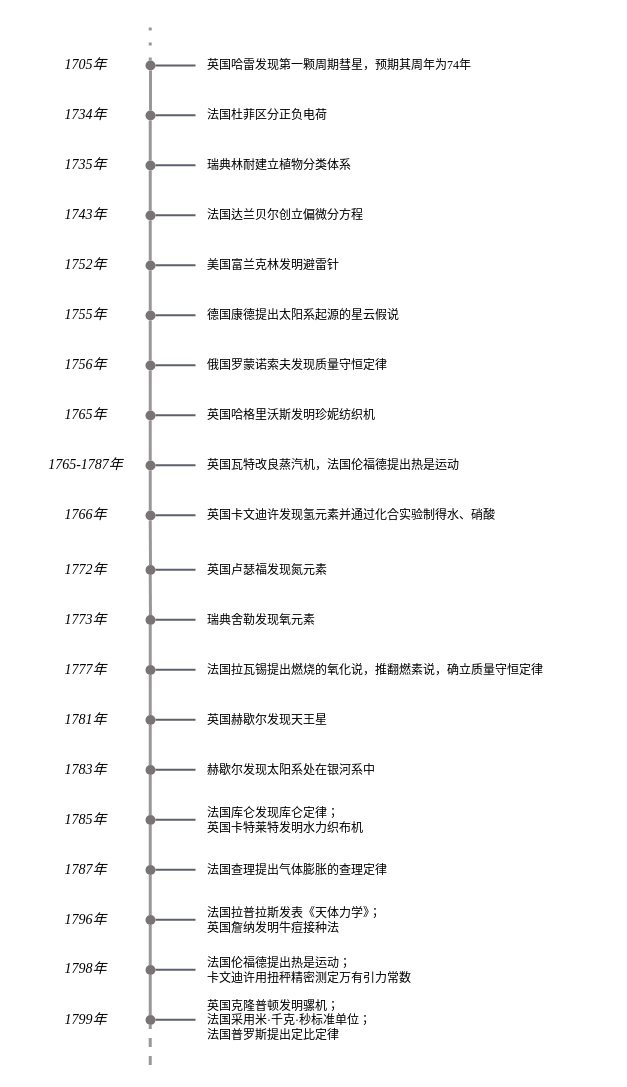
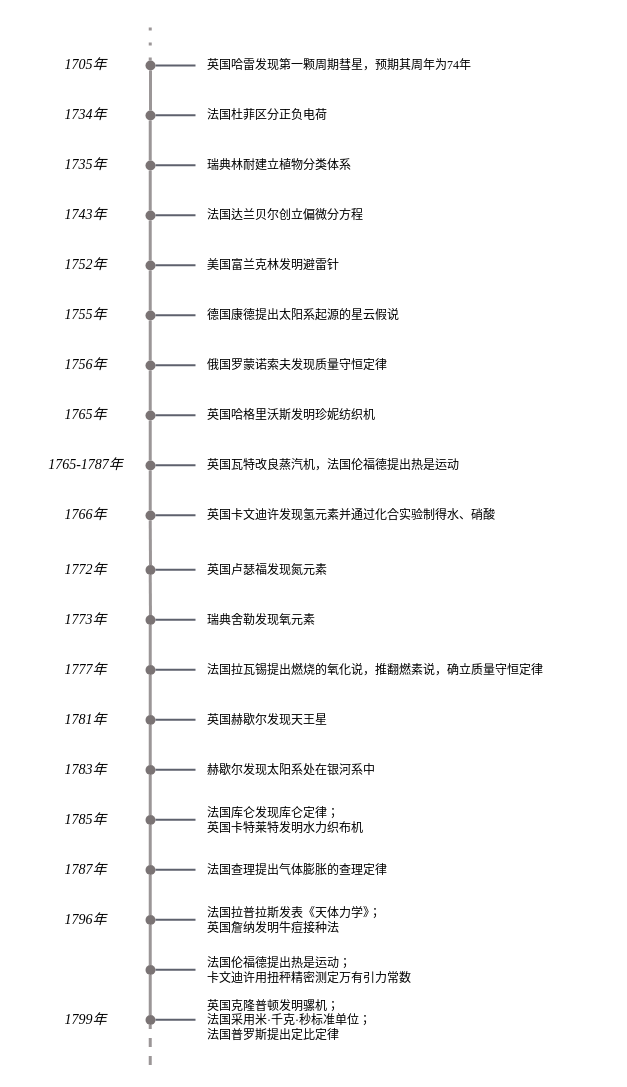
(86, 970) -> none
